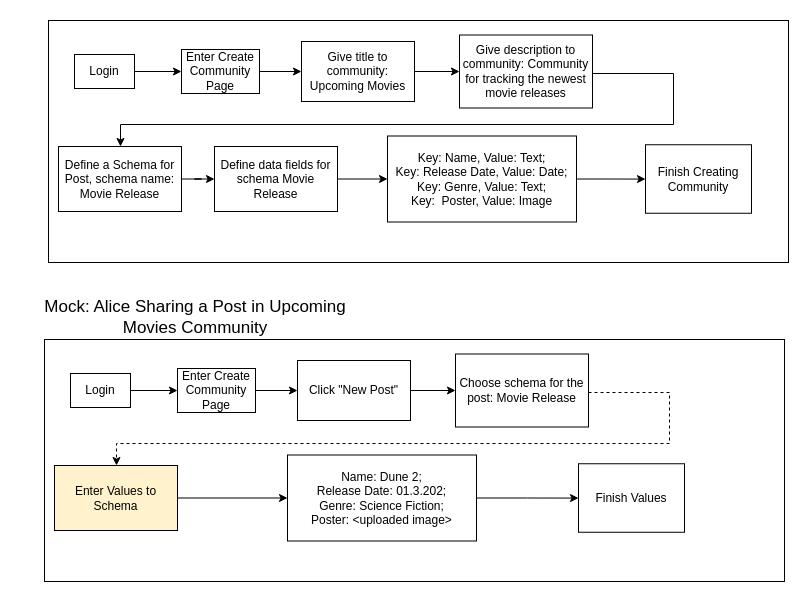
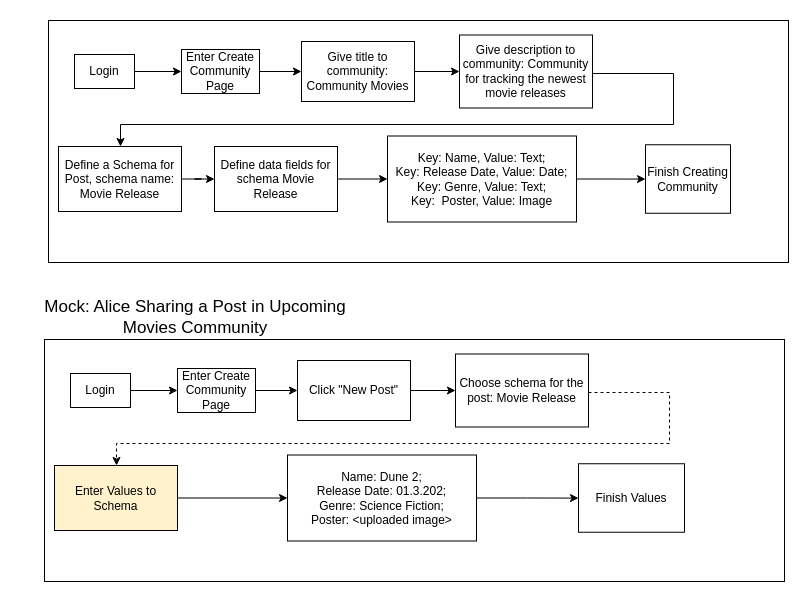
(358, 72) -> (358, 72)
(699, 179) -> (688, 179)
